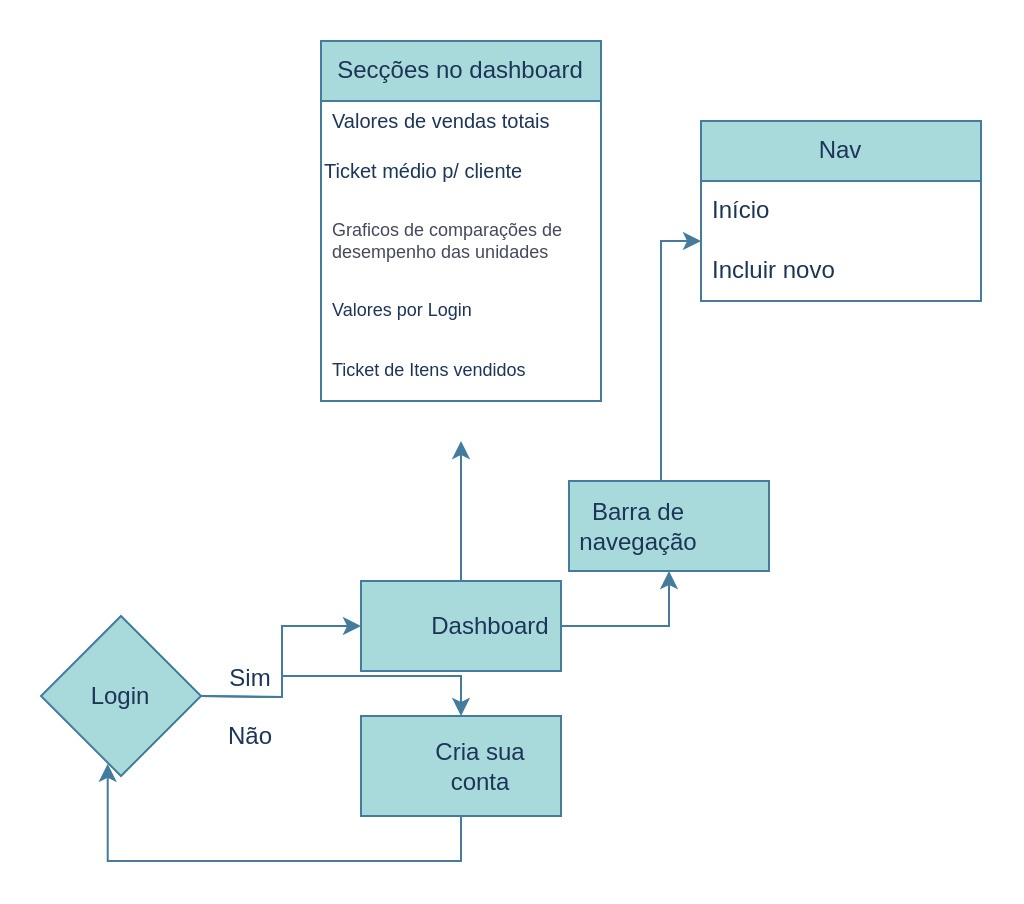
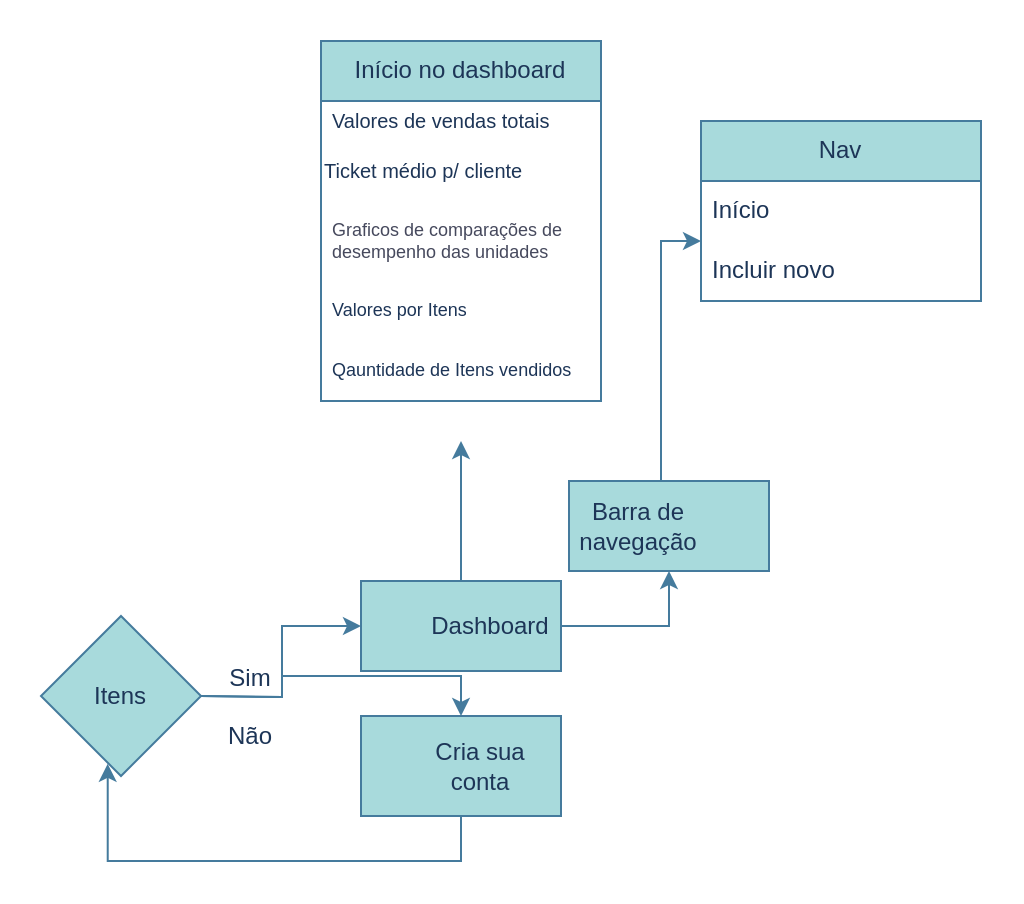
(461, 71) -> (461, 71)
(409, 311) -> (412, 311)
(442, 371) -> (462, 371)
(121, 697) -> (121, 697)
